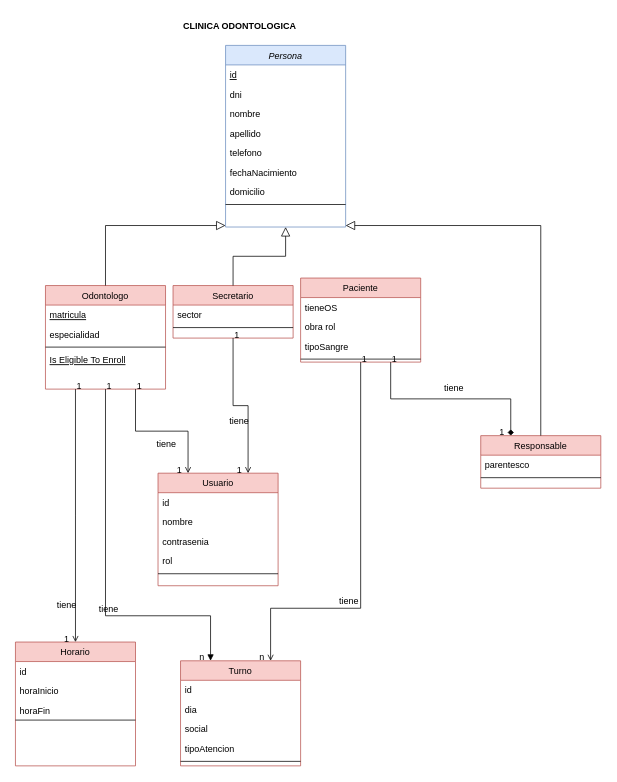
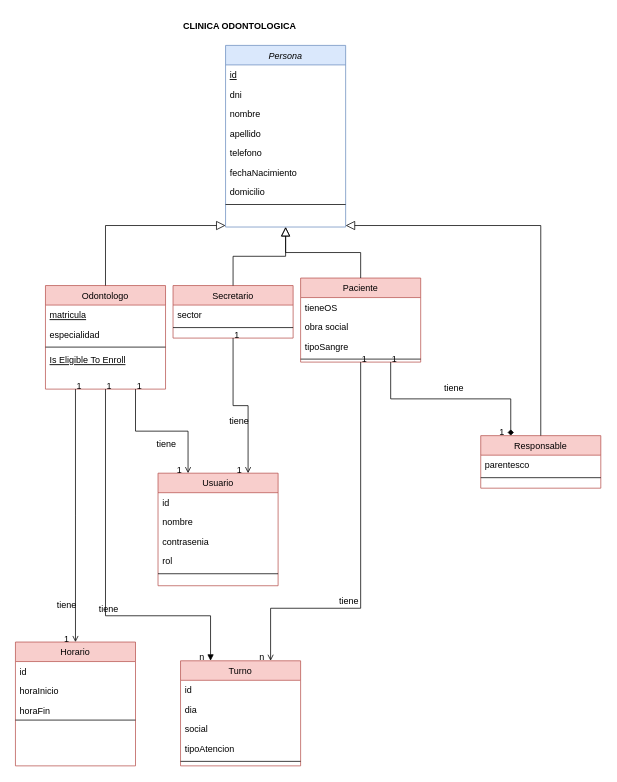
none -> (336, 252)
(322, 327) -> (329, 327)
